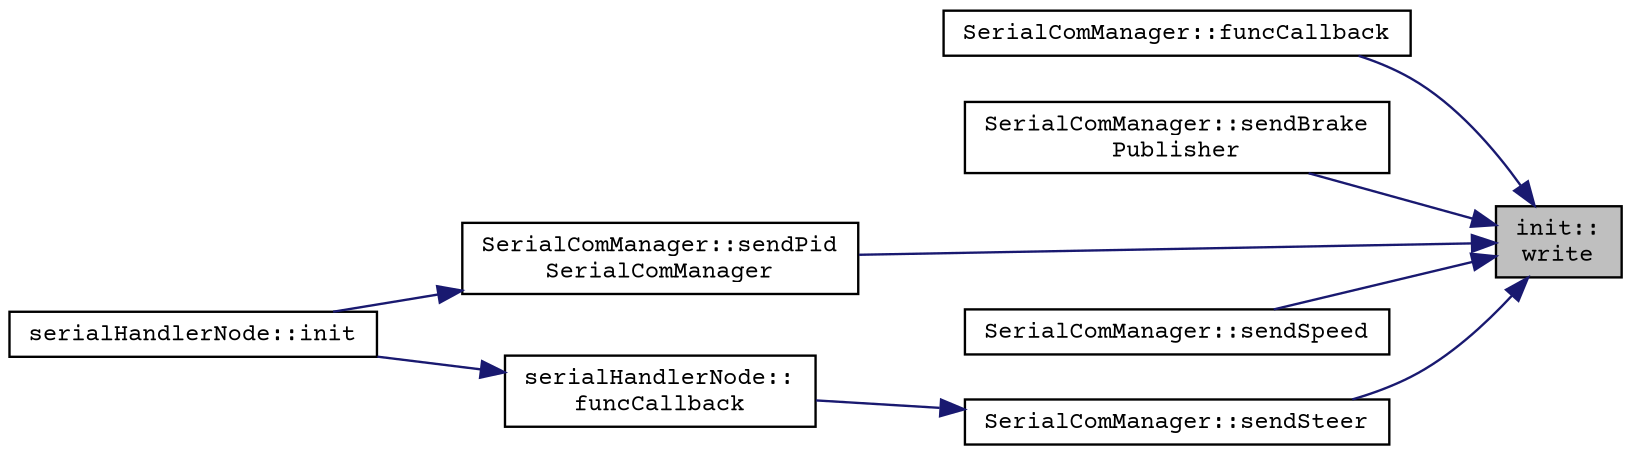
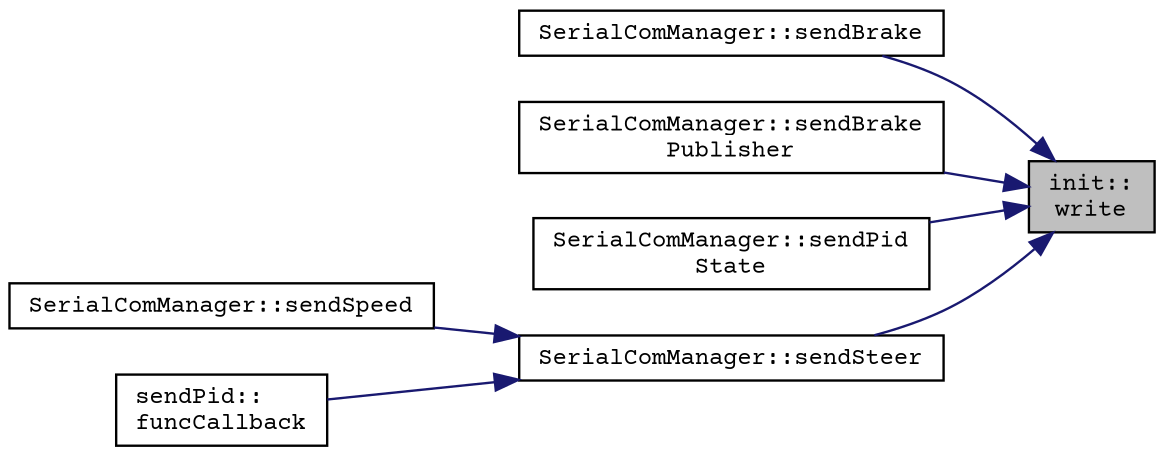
(1177, 33) -> (731, 33)
(660, 258) -> (731, 254)
(1373, 286) -> (465, 331)
(193, 334) -> none
(660, 391) -> (222, 410)
